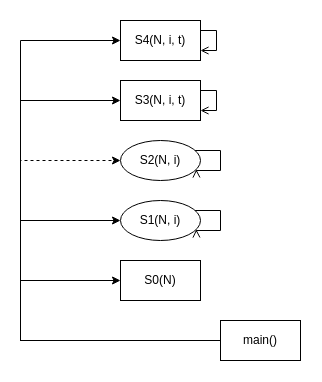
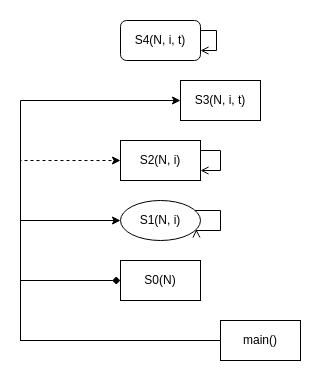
(38, 41) -> none
(161, 41) -> (161, 41)
(161, 101) -> (221, 101)
(161, 161) -> (161, 161)
(112, 281) -> (112, 281)
